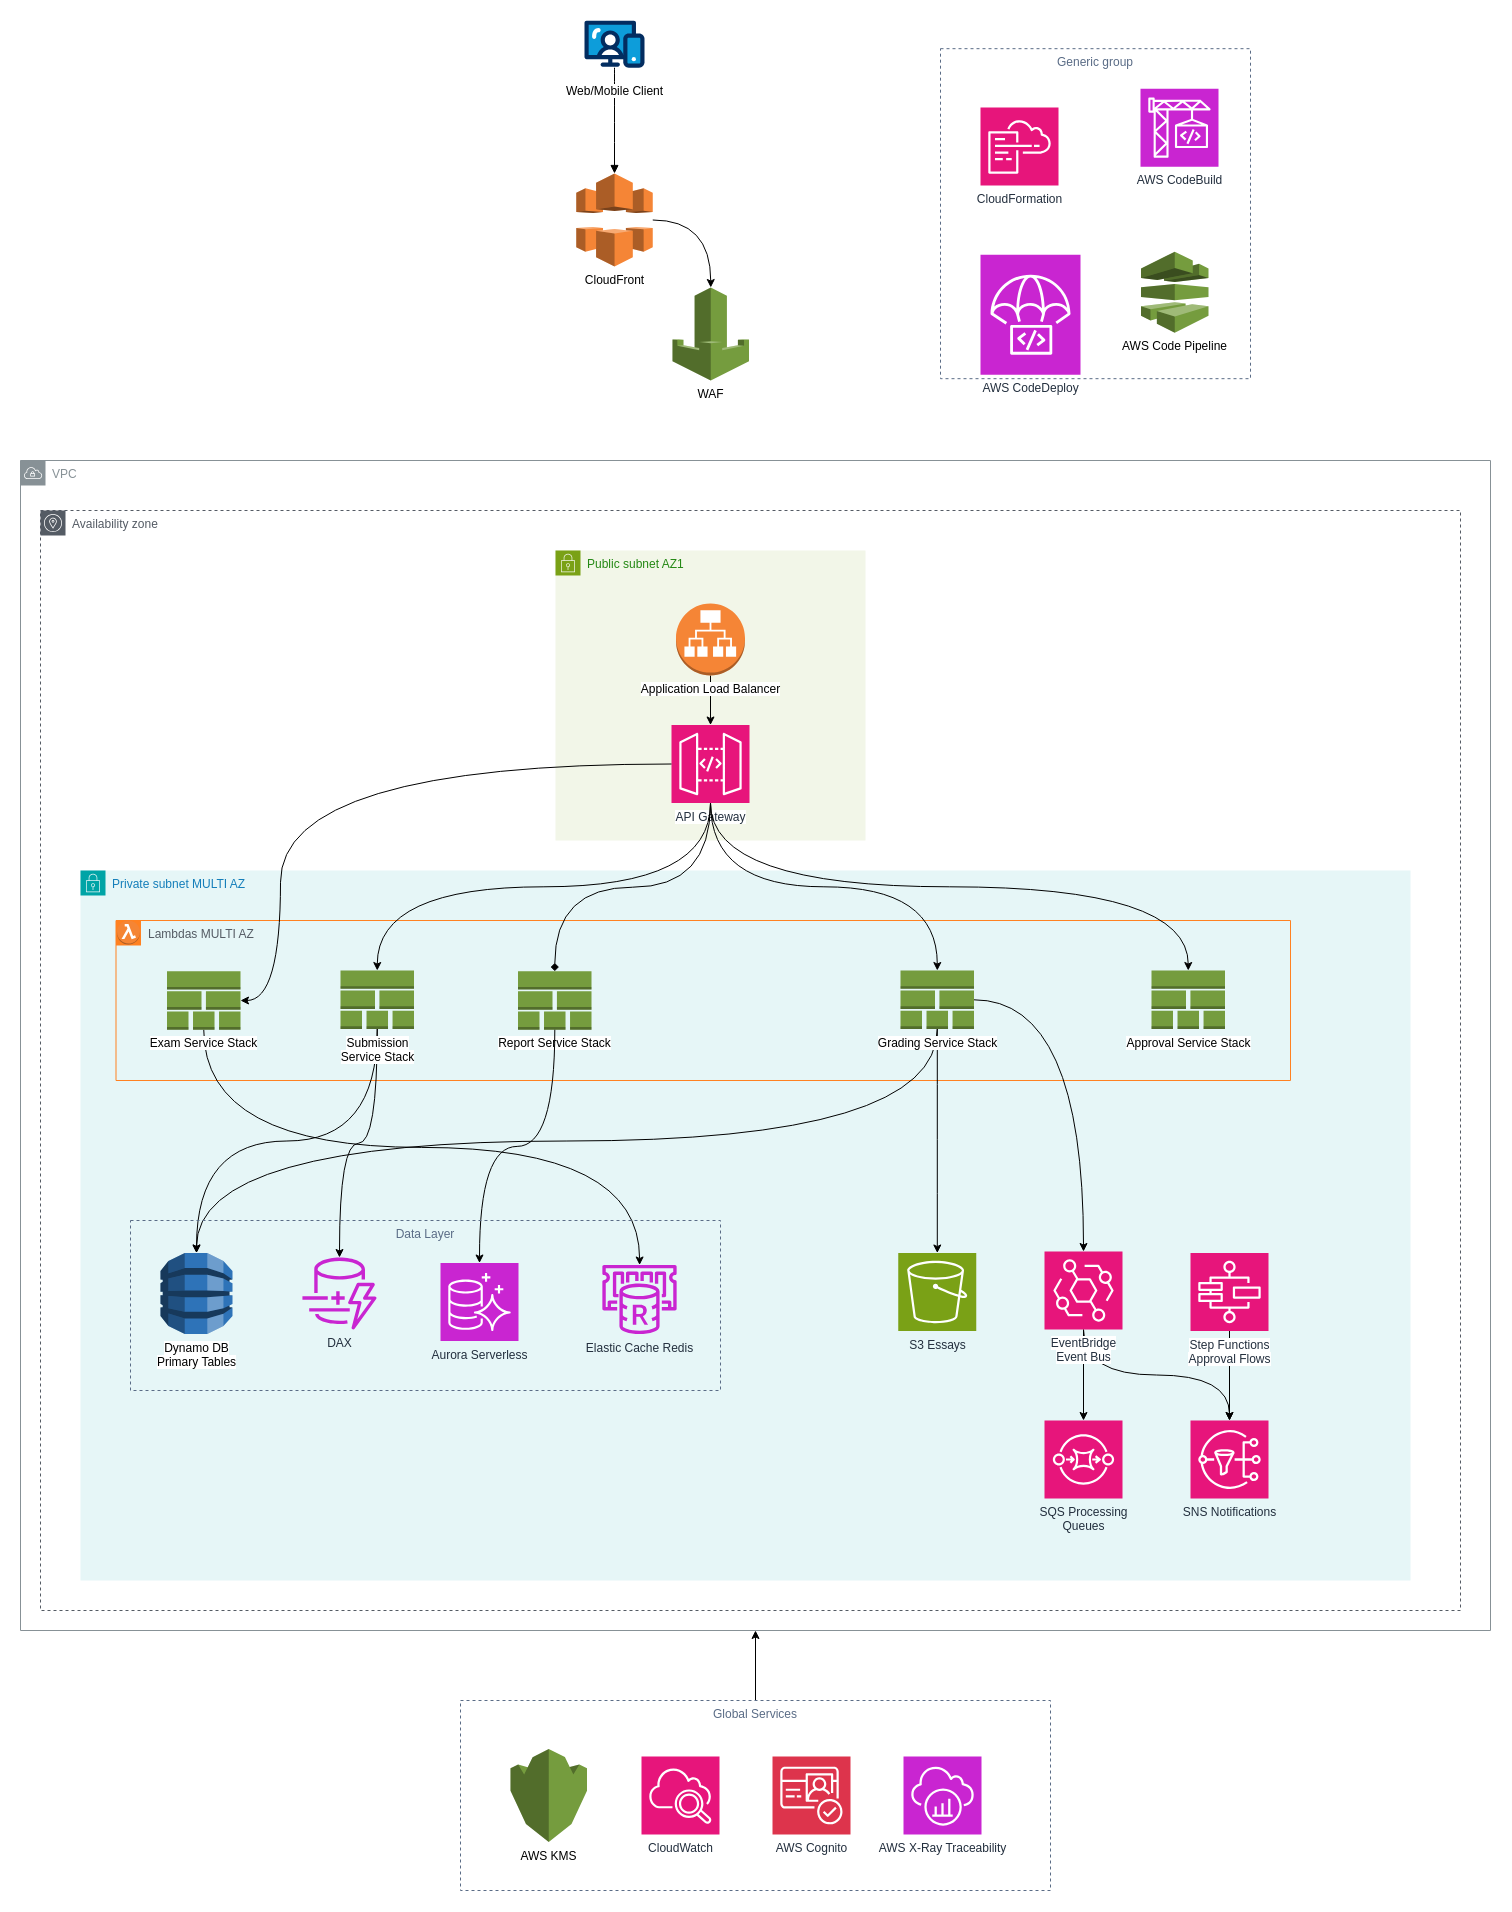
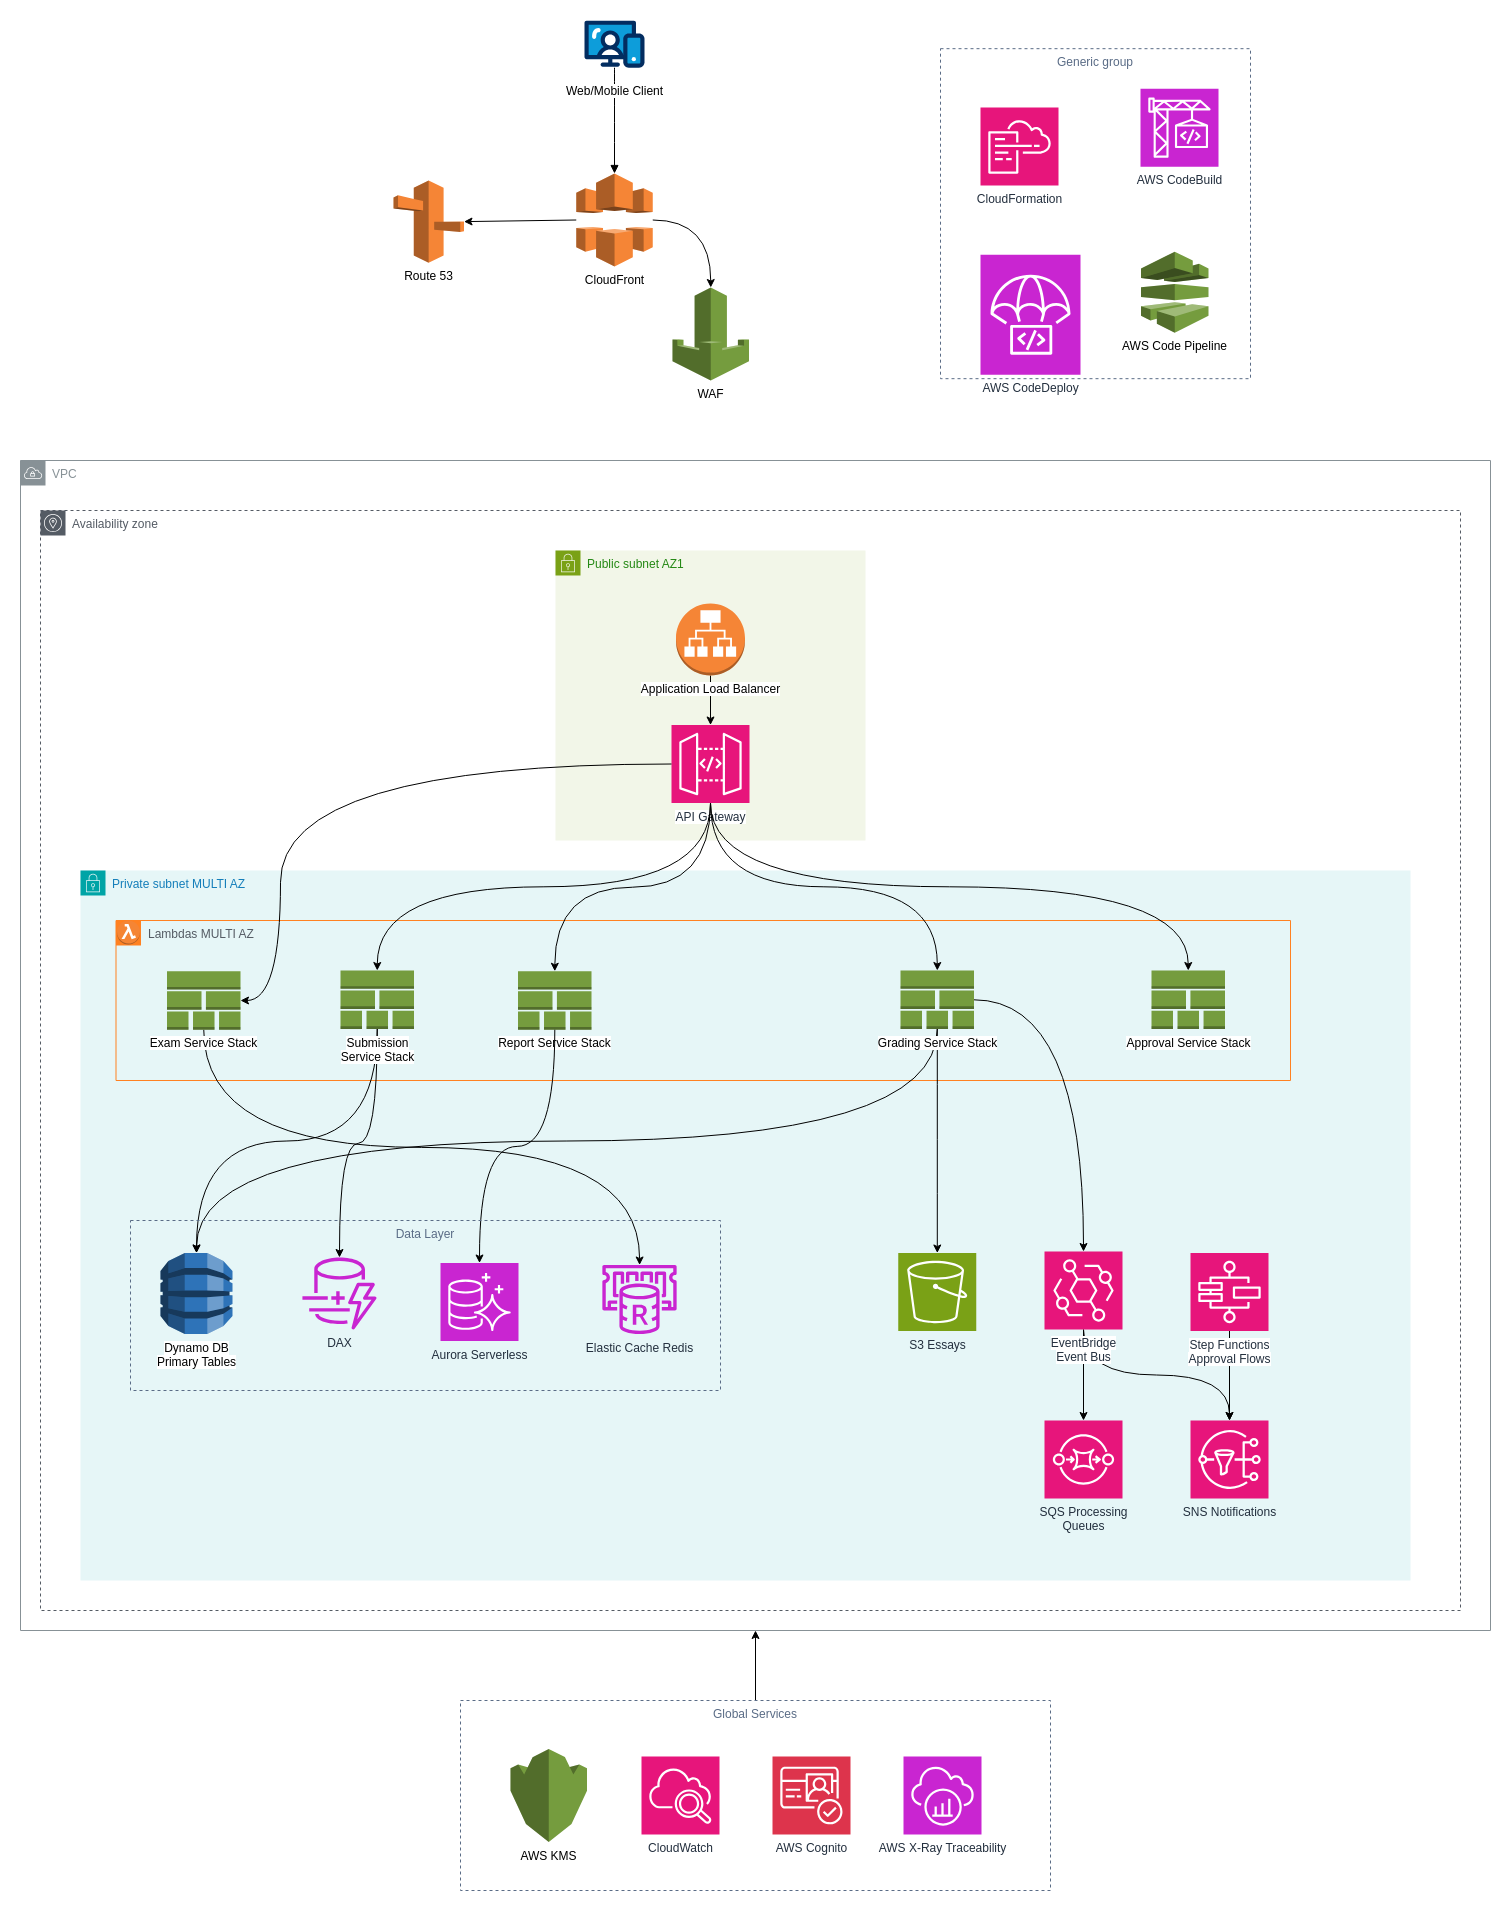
none -> (524, 221)
none -> (429, 222)
(555, 963) -> (555, 963)
